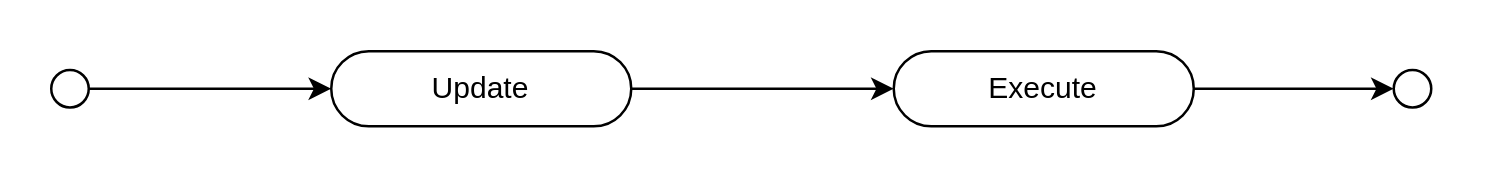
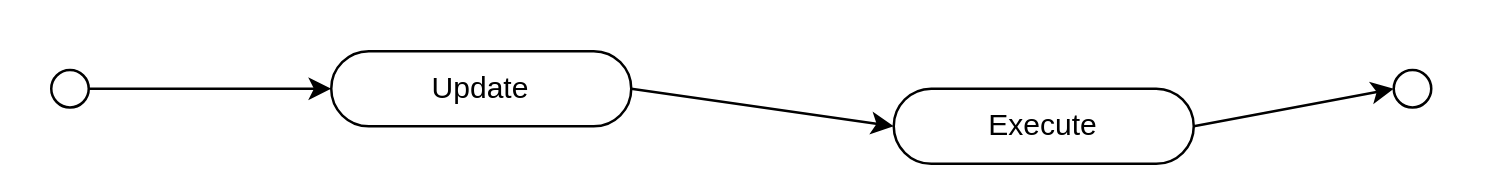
(1044, 89) -> (1044, 126)
